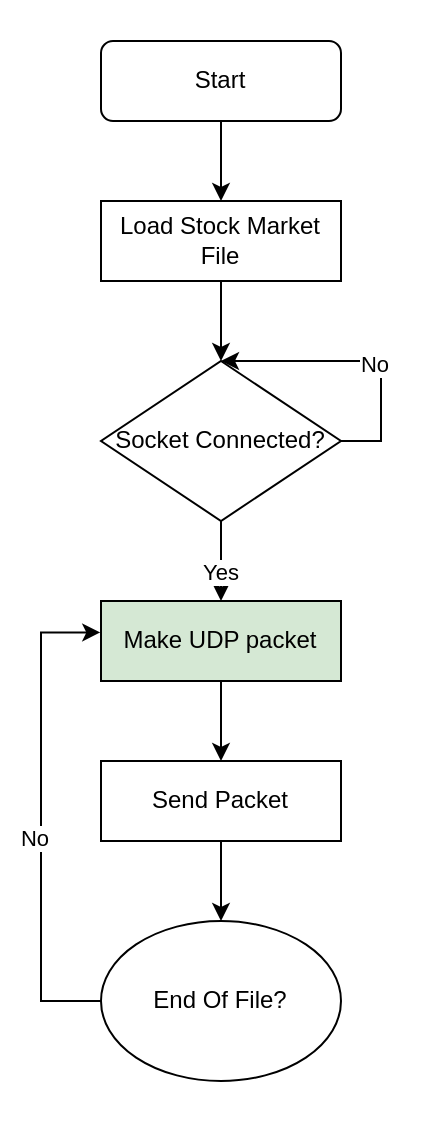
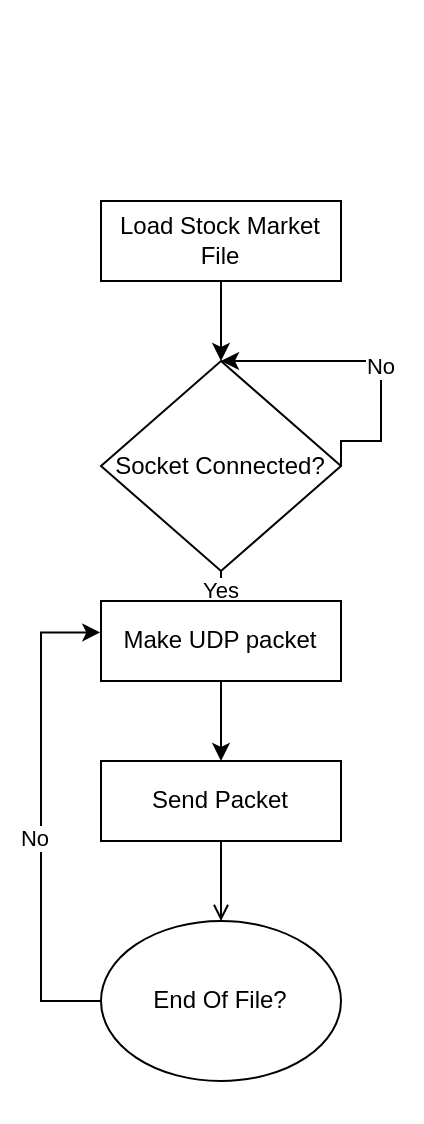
(221, 81) -> none
(221, 154) -> none
(221, 441) -> (221, 466)
(221, 641) -> (221, 641)
(221, 906) -> (221, 908)
